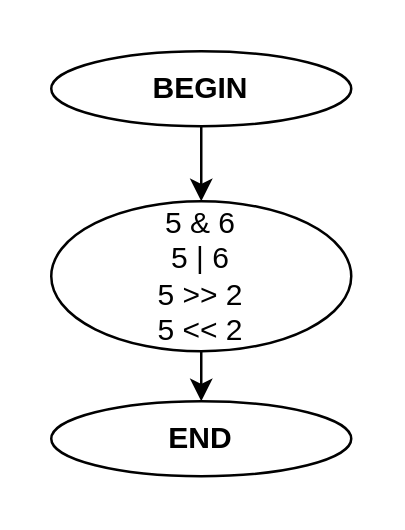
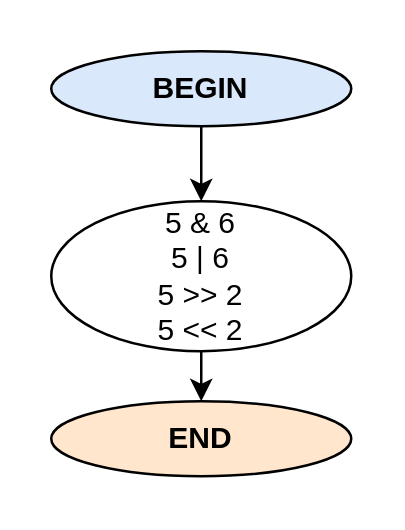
(201, 89) -> (201, 89)
(201, 439) -> (201, 439)
